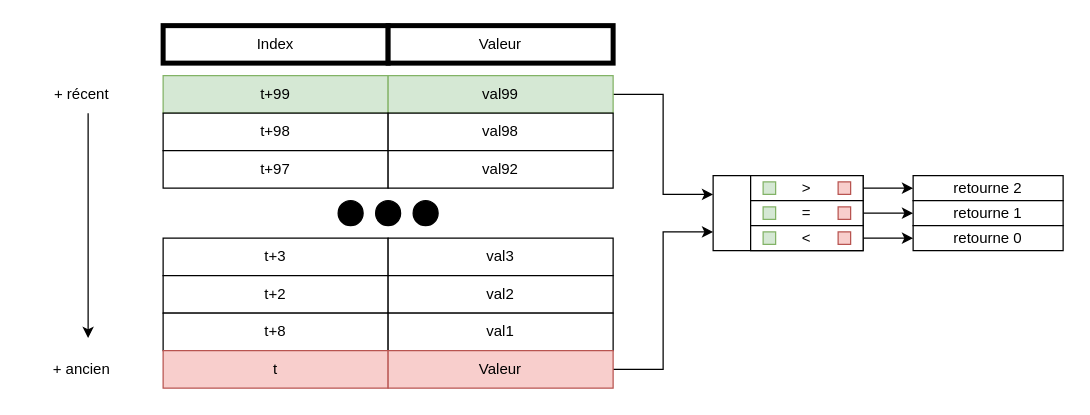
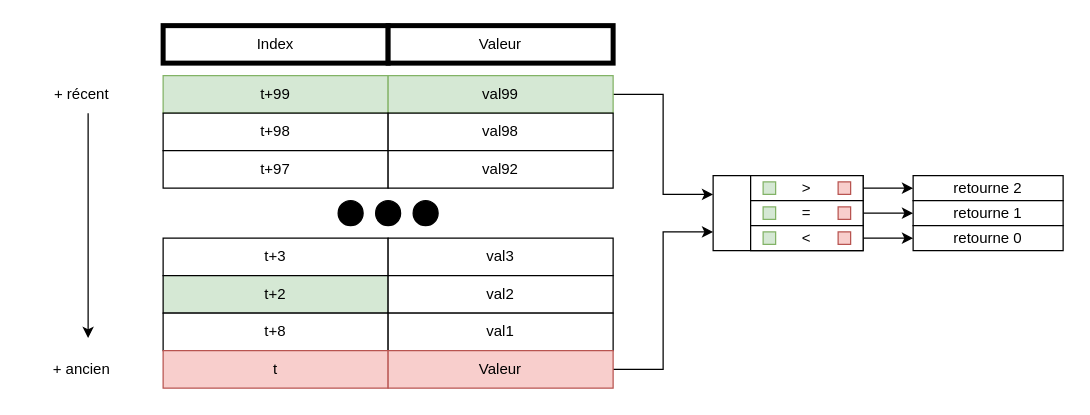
(276, 294) -> (276, 294)
